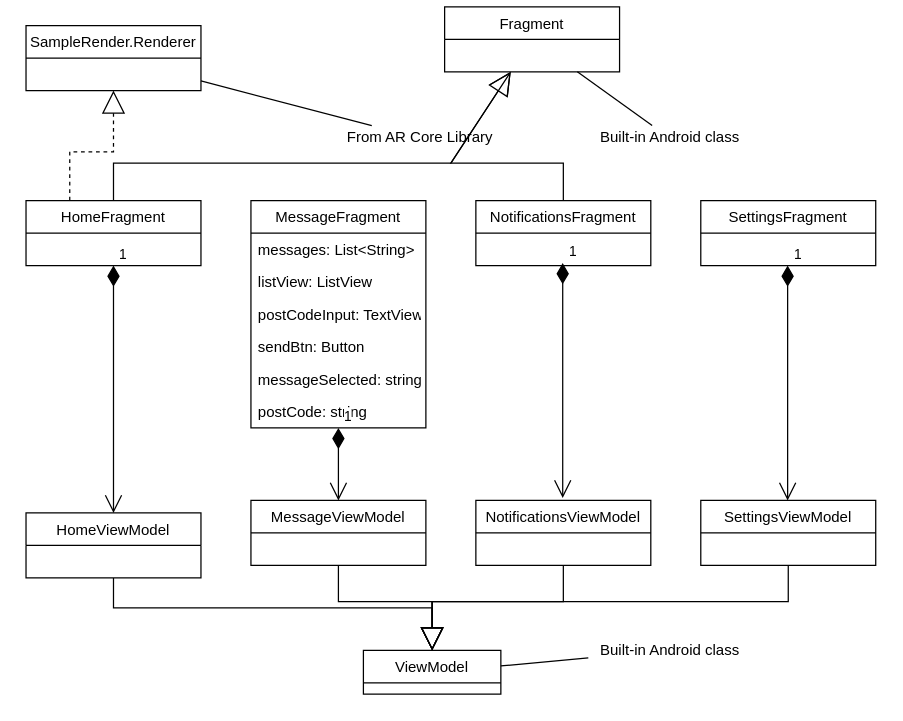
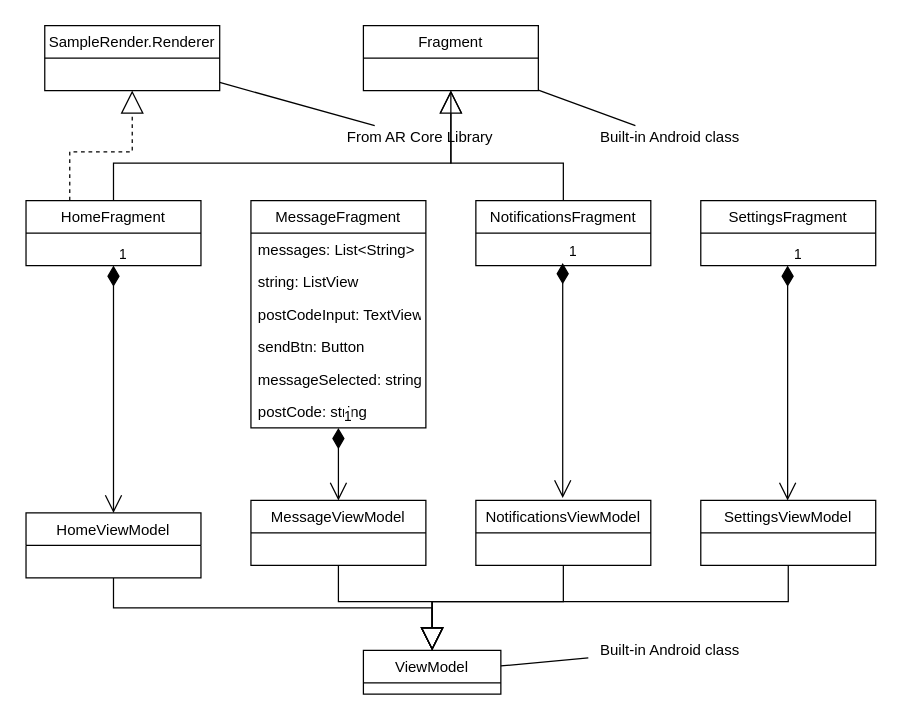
(532, 39) -> (451, 58)
(113, 58) -> (132, 58)
(319, 283) -> (315, 283)
